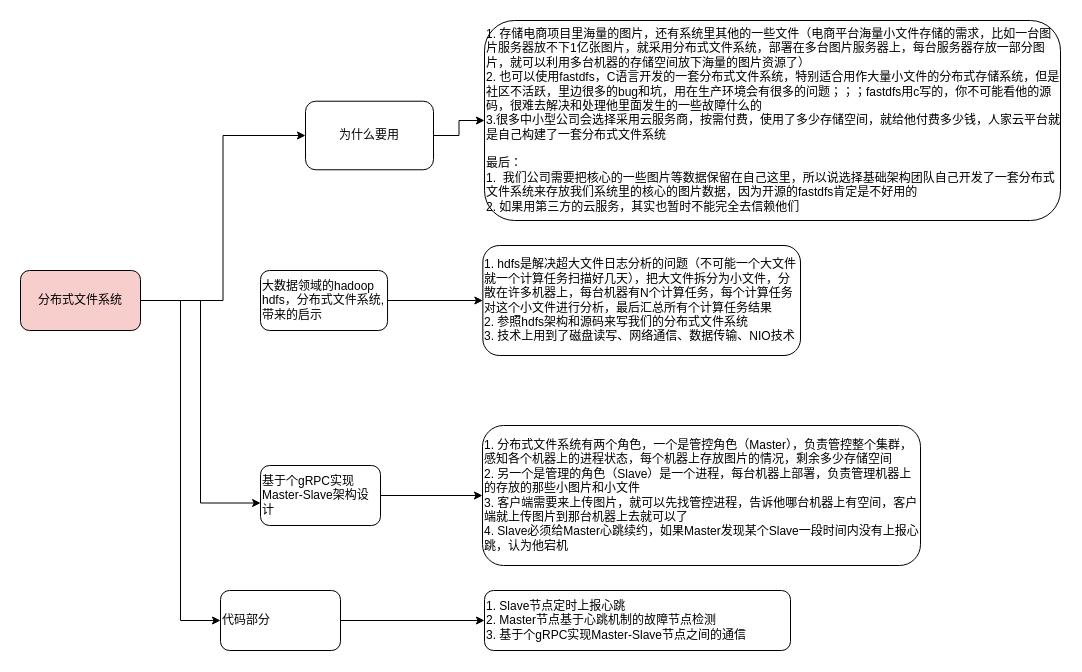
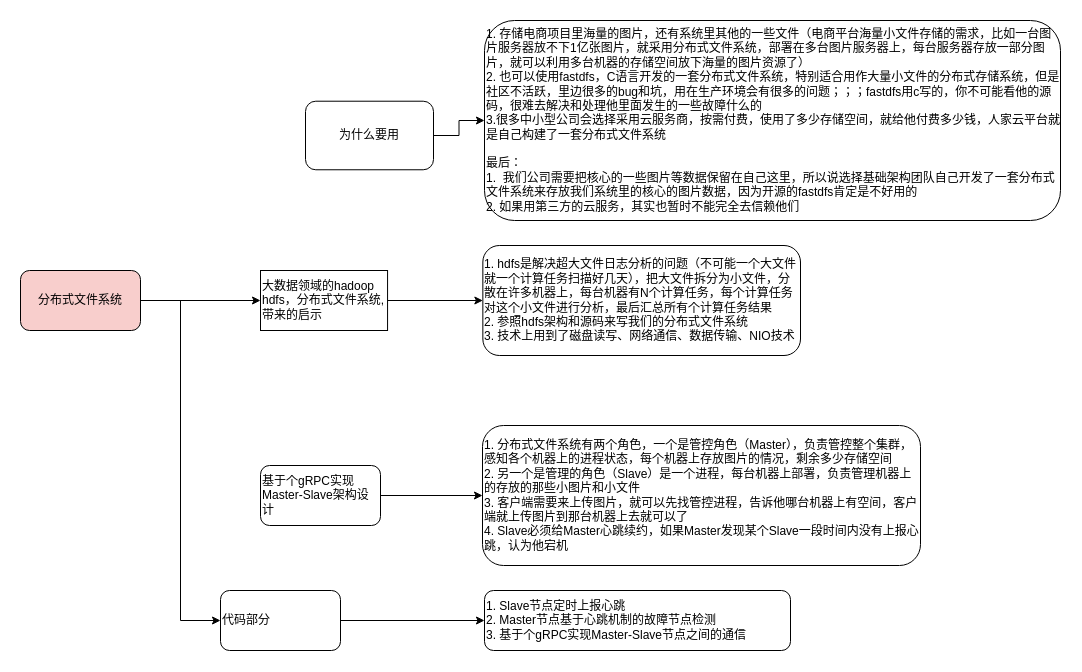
(223, 180) -> none
(324, 301) -> (324, 301)
(201, 429) -> (239, 301)
